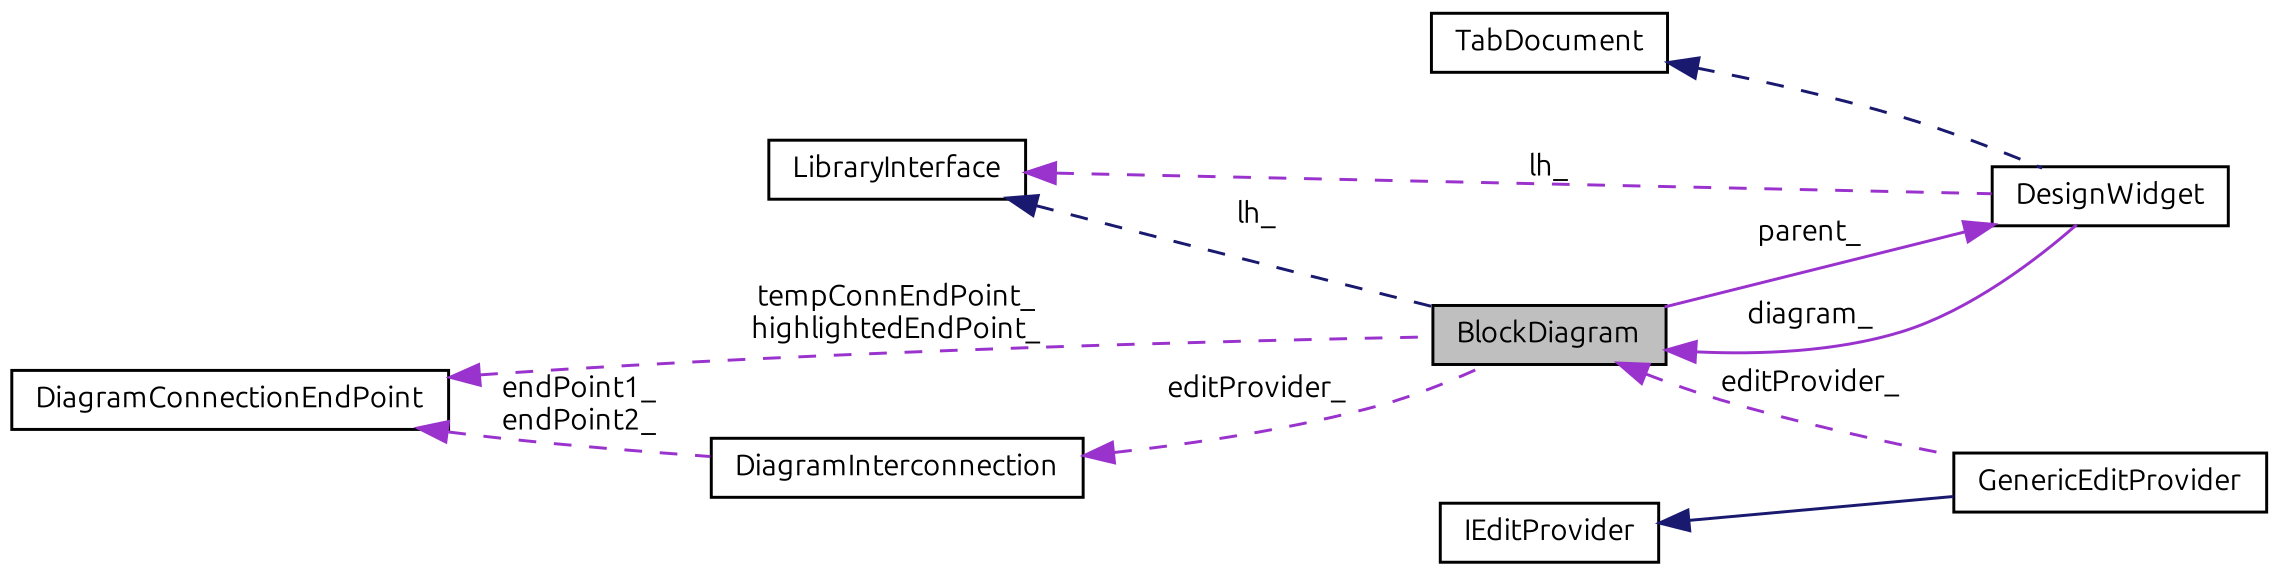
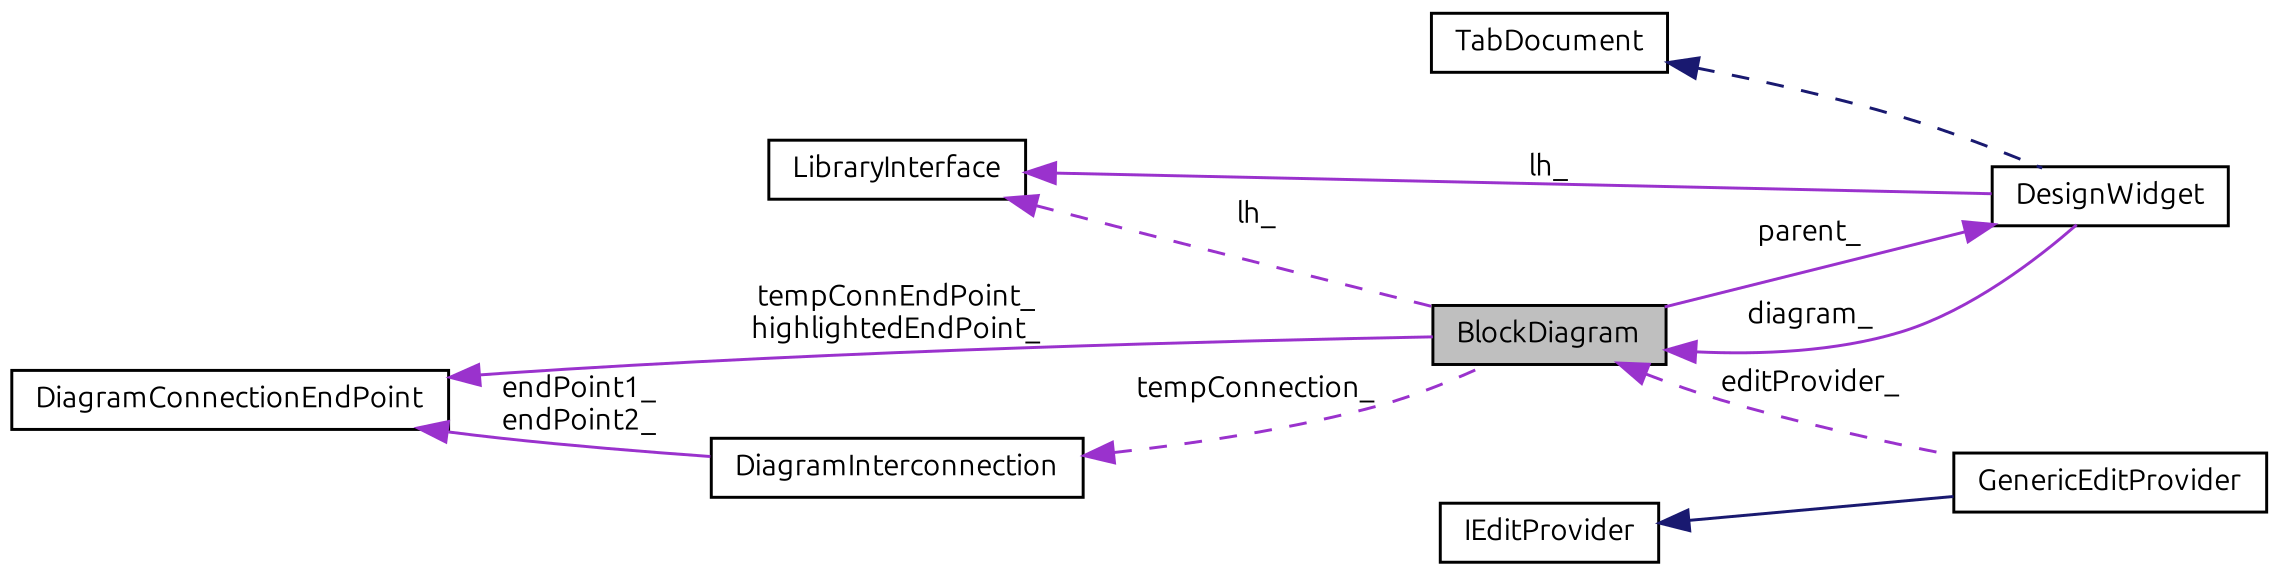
(1524, 183) -> (1524, 183)
(1235, 257) -> (1235, 257)
(956, 350) -> (956, 350)
(1257, 390) -> (1257, 390)
(579, 446) -> (579, 446)
